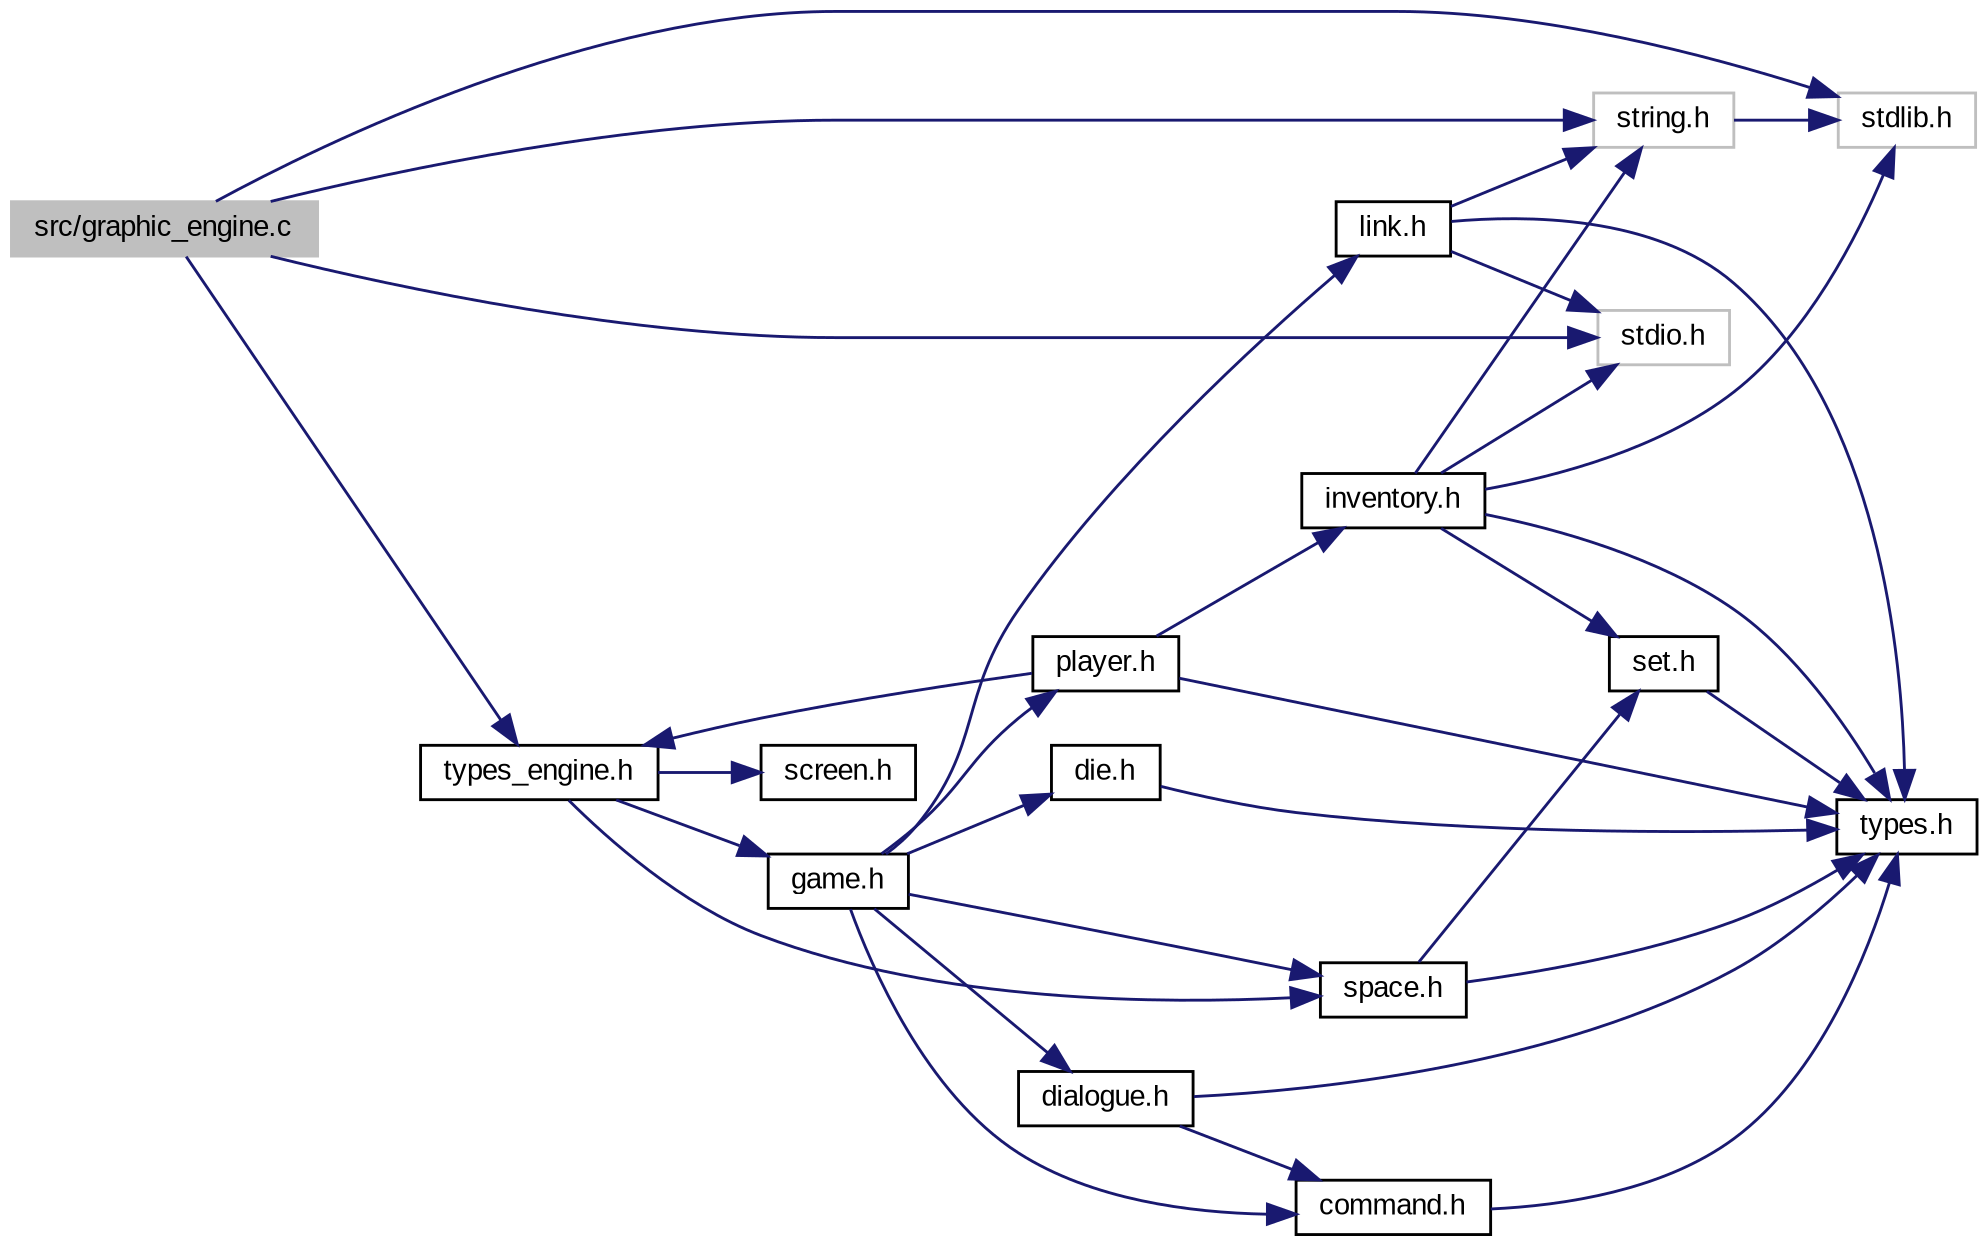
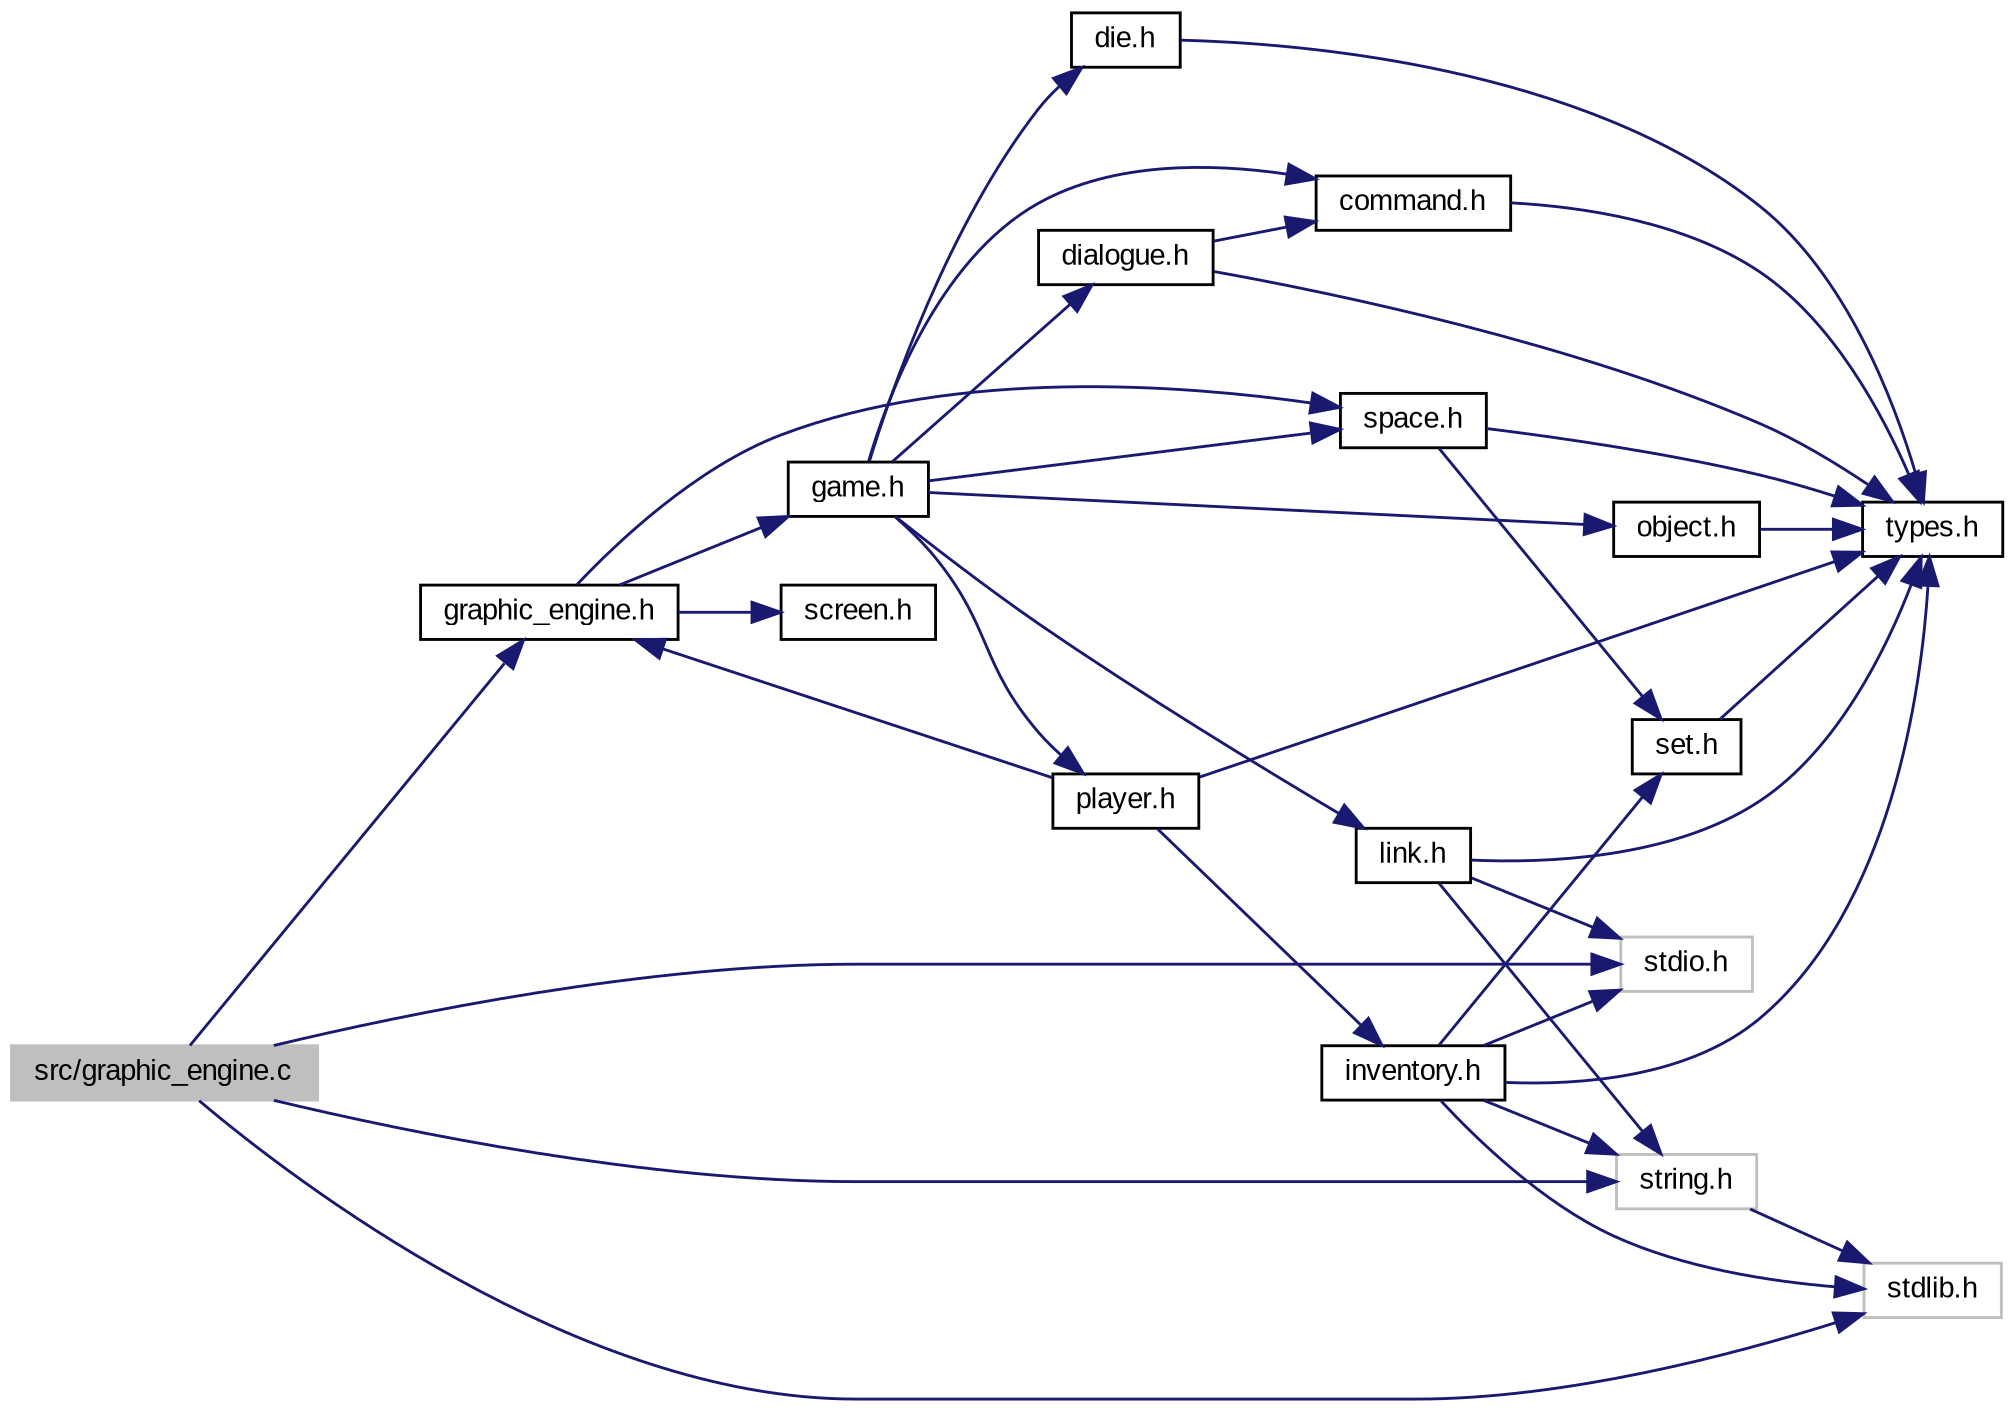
none -> (1687, 529)
(539, 772) -> (549, 612)
